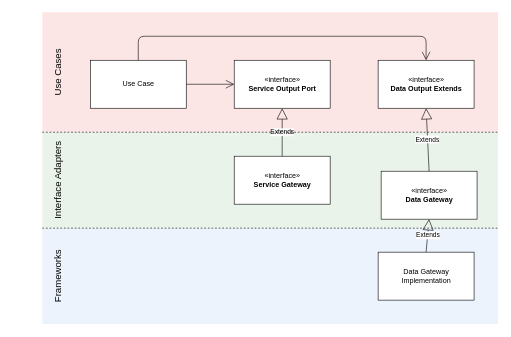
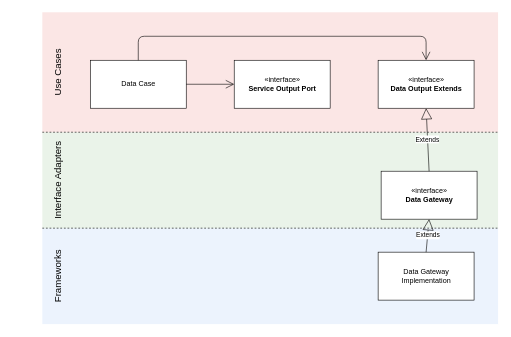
(139, 84) -> (139, 84)
(282, 138) -> none
(282, 180) -> none
